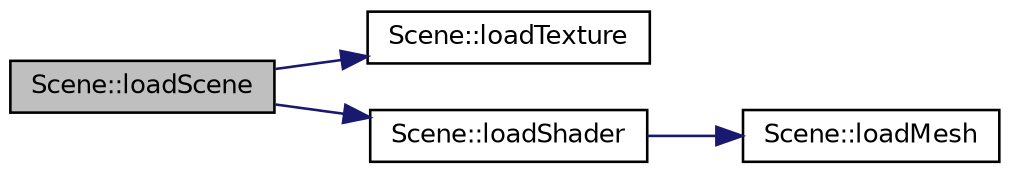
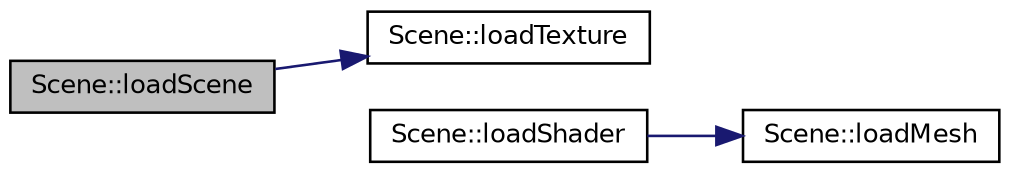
(310, 109) -> none
